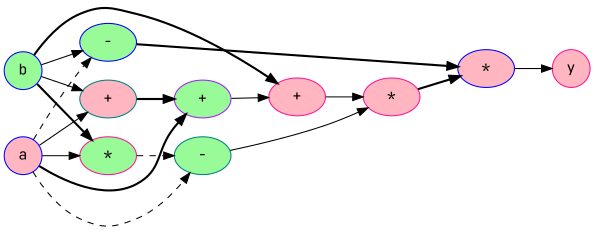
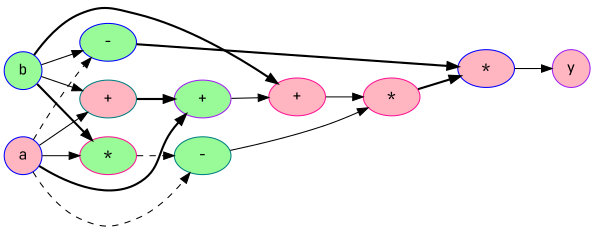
(571, 69) -> (571, 69)
